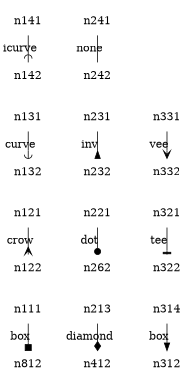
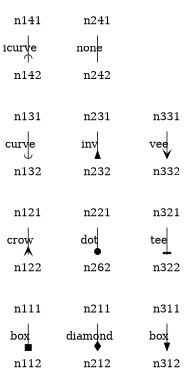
(98, 310) -> (98, 310)
(167, 310) -> (167, 310)
(28, 364) -> (28, 364)
(98, 364) -> (98, 364)
